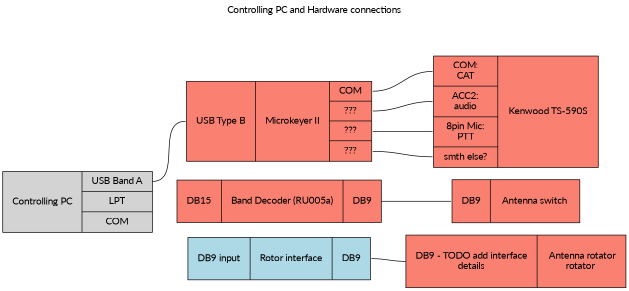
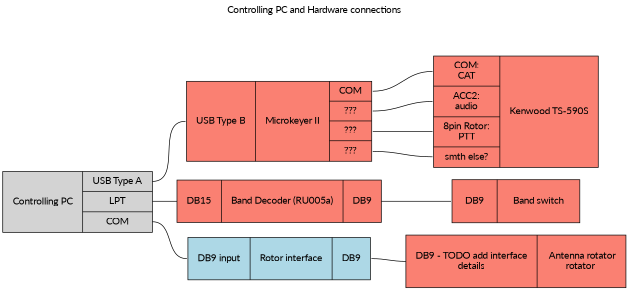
(466, 126) -> (467, 126)
(117, 181) -> (118, 181)
none -> (165, 201)
(535, 201) -> (538, 201)
none -> (170, 240)
